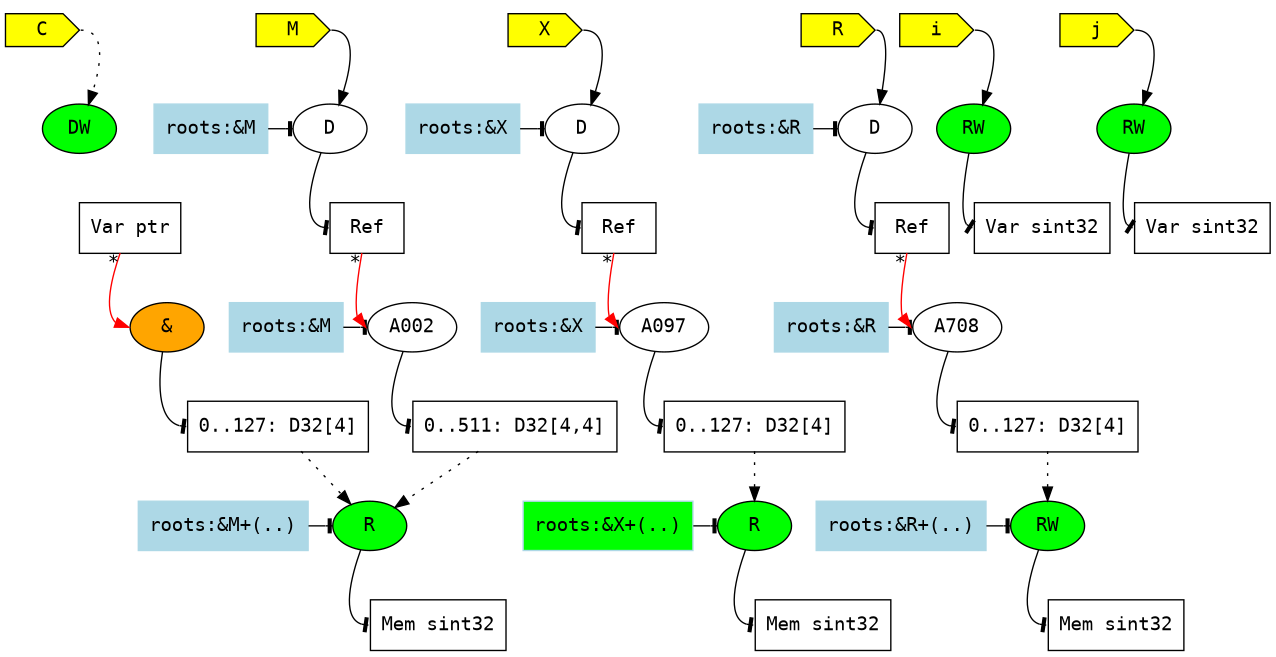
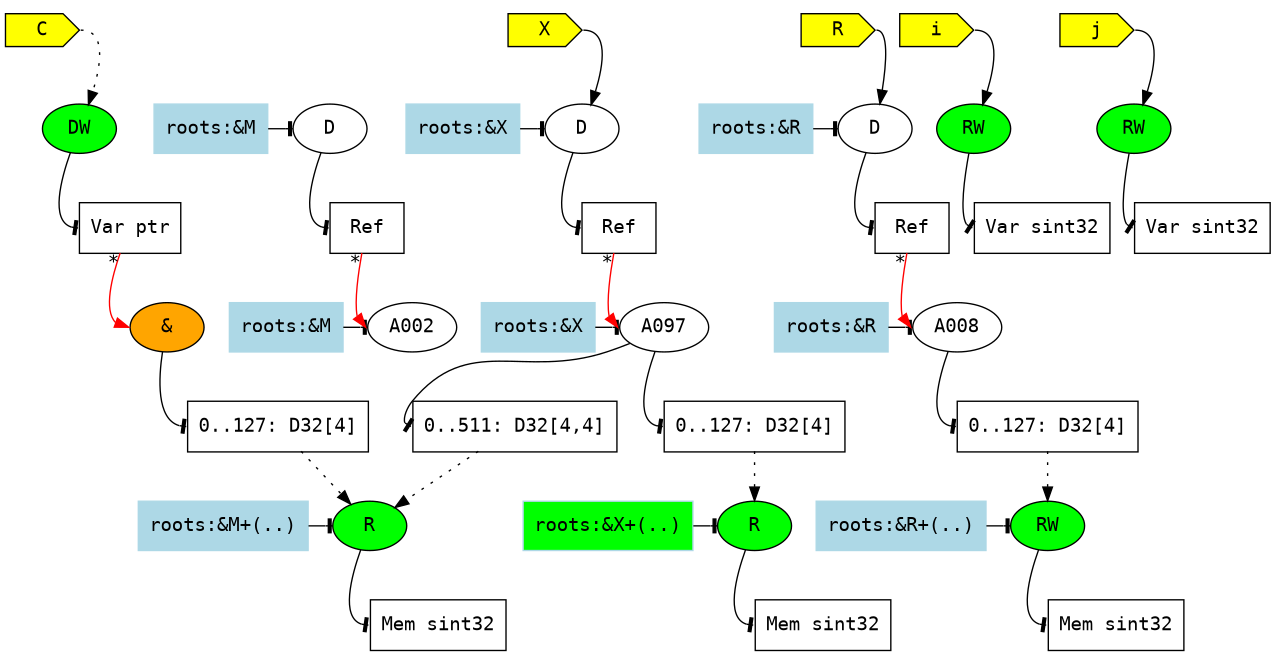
(293, 30) -> none
none -> (60, 192)
(957, 327) -> (957, 327)
(393, 390) -> (504, 361)
